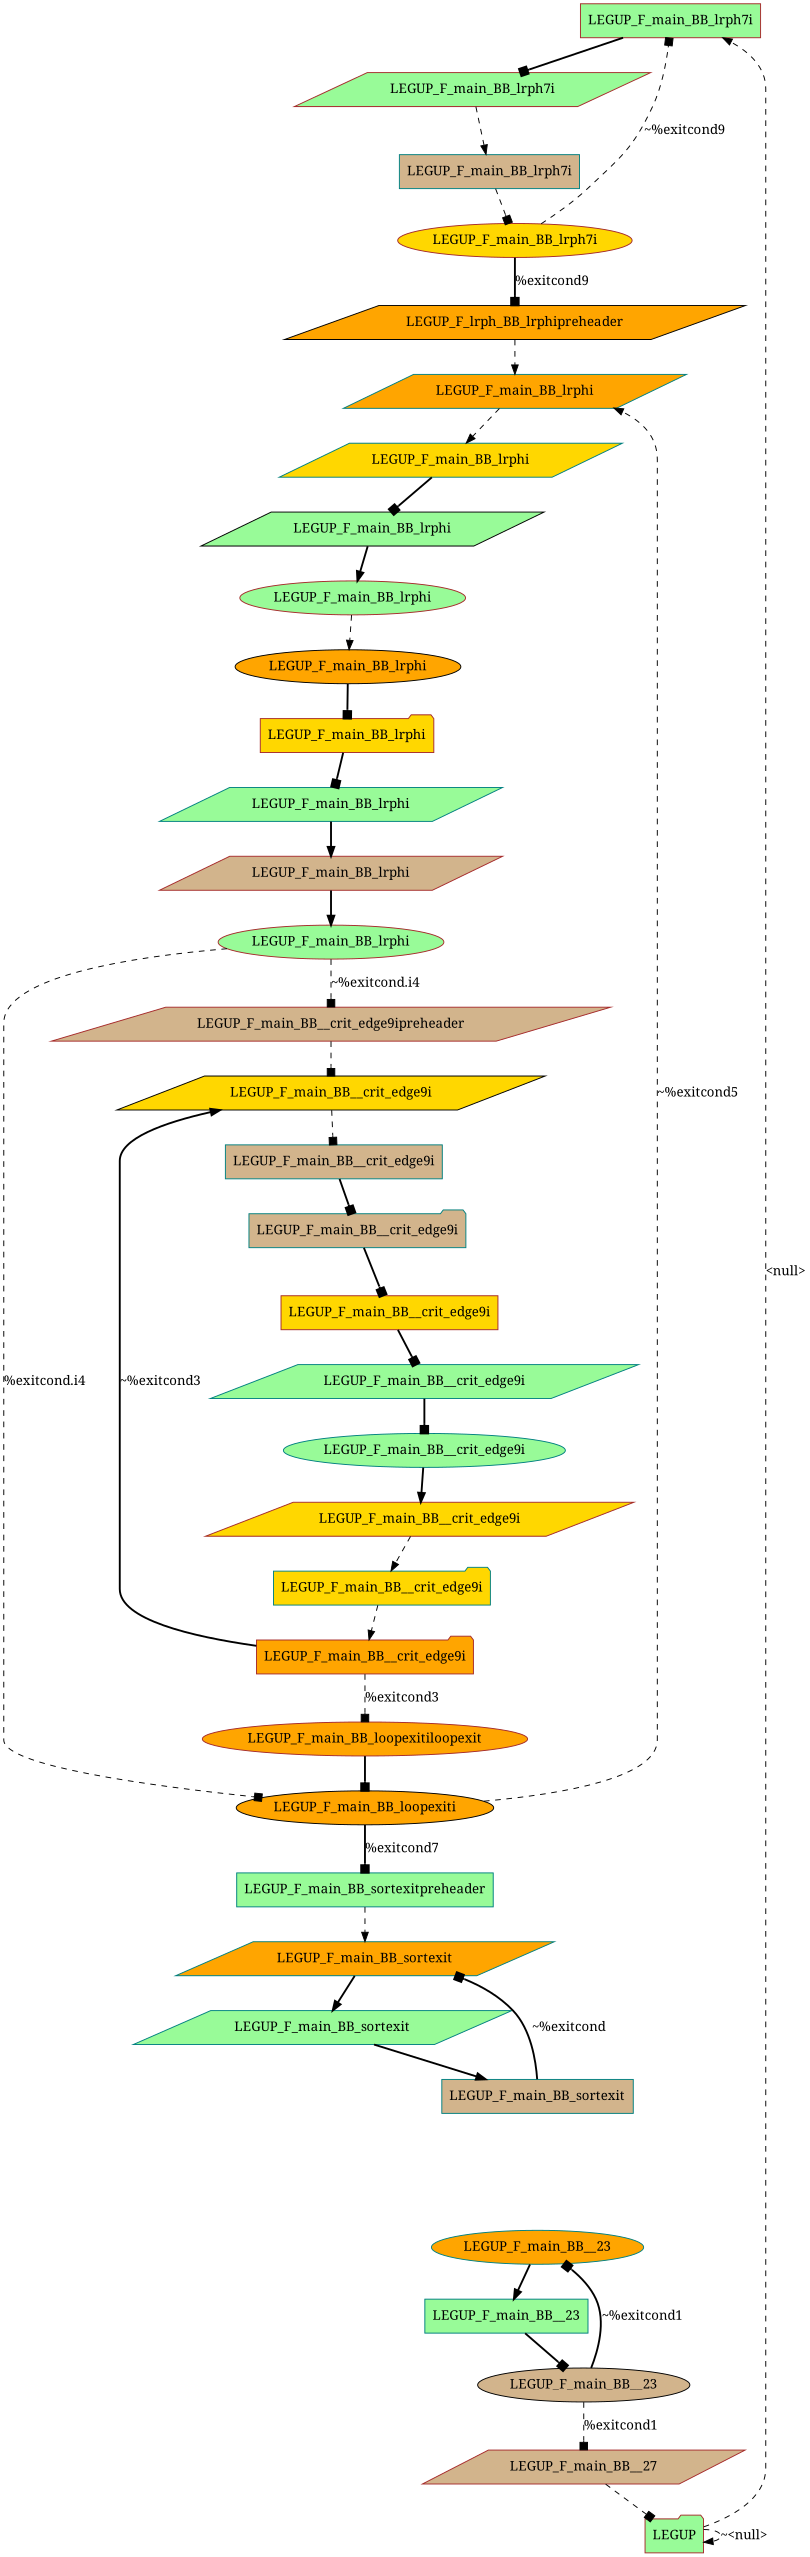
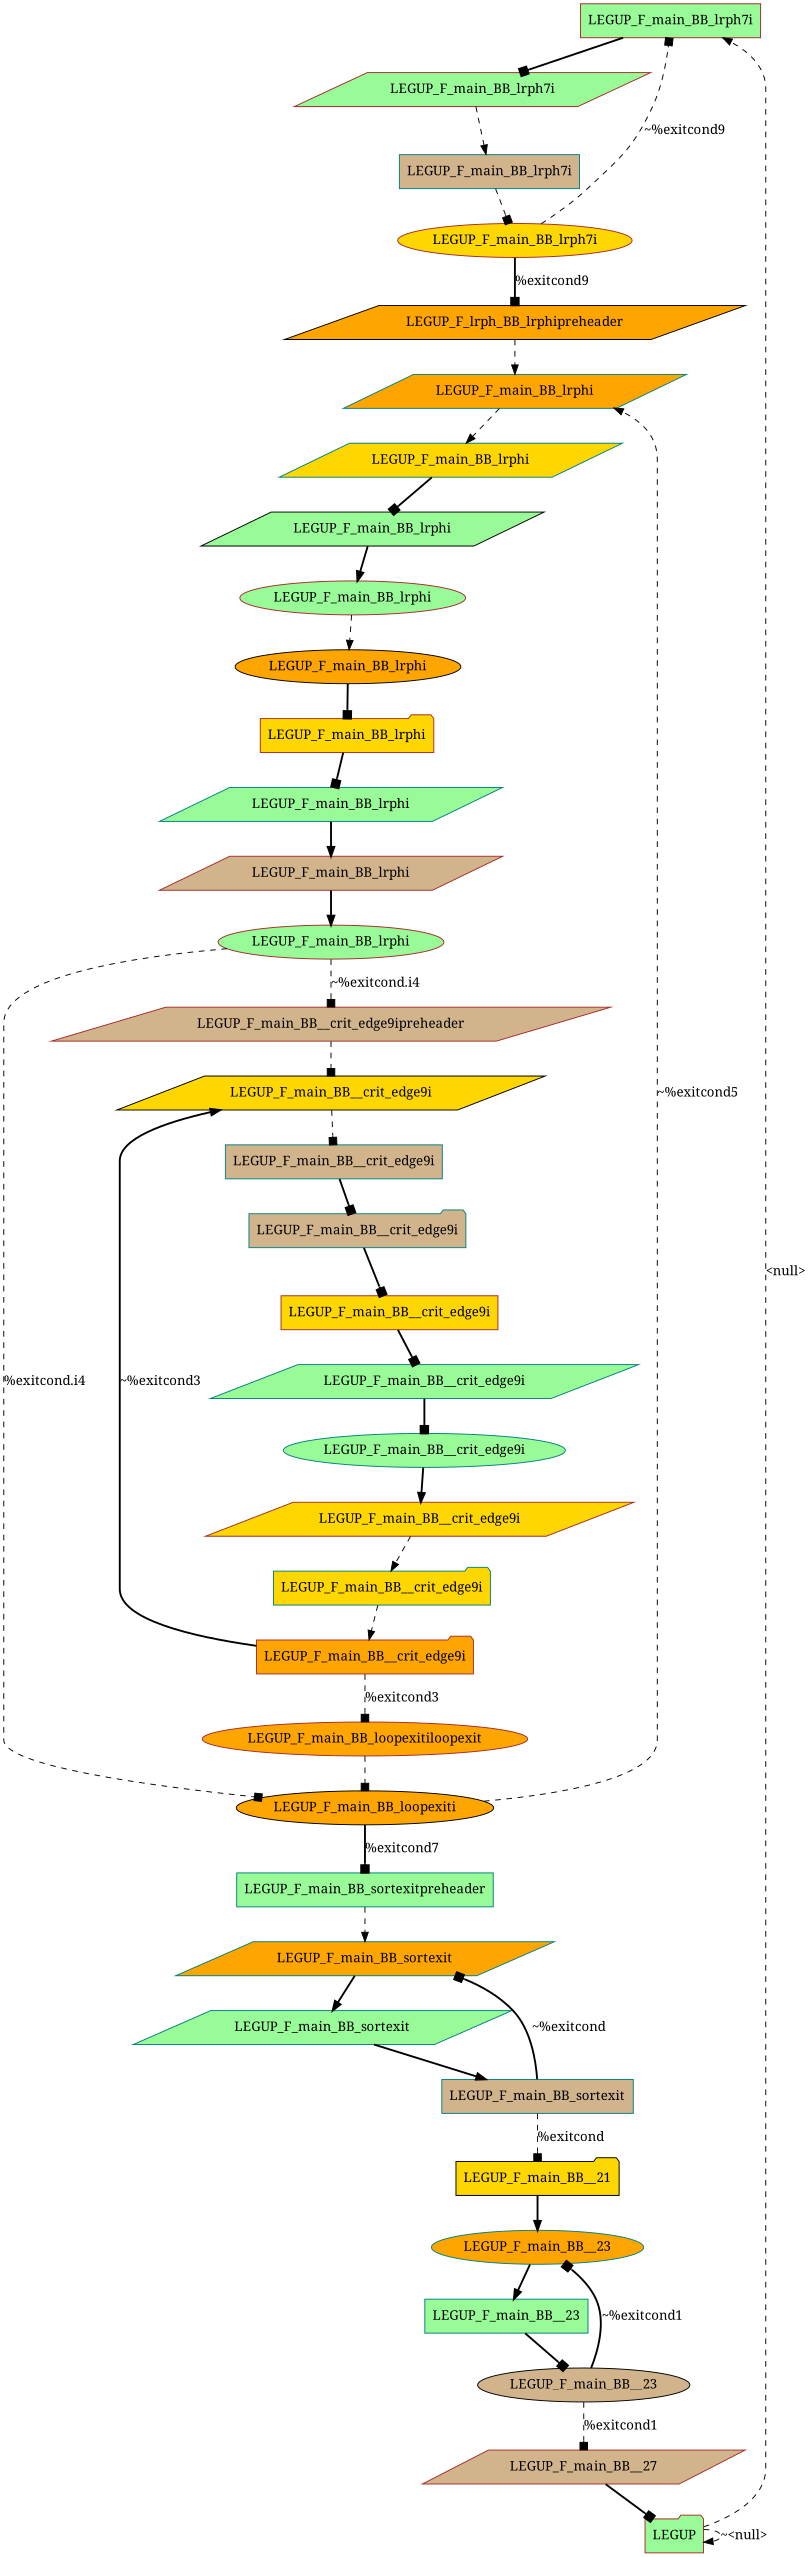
(365, 1769) -> (365, 1769)
none -> (538, 2178)
(625, 2499) -> (625, 2499)
